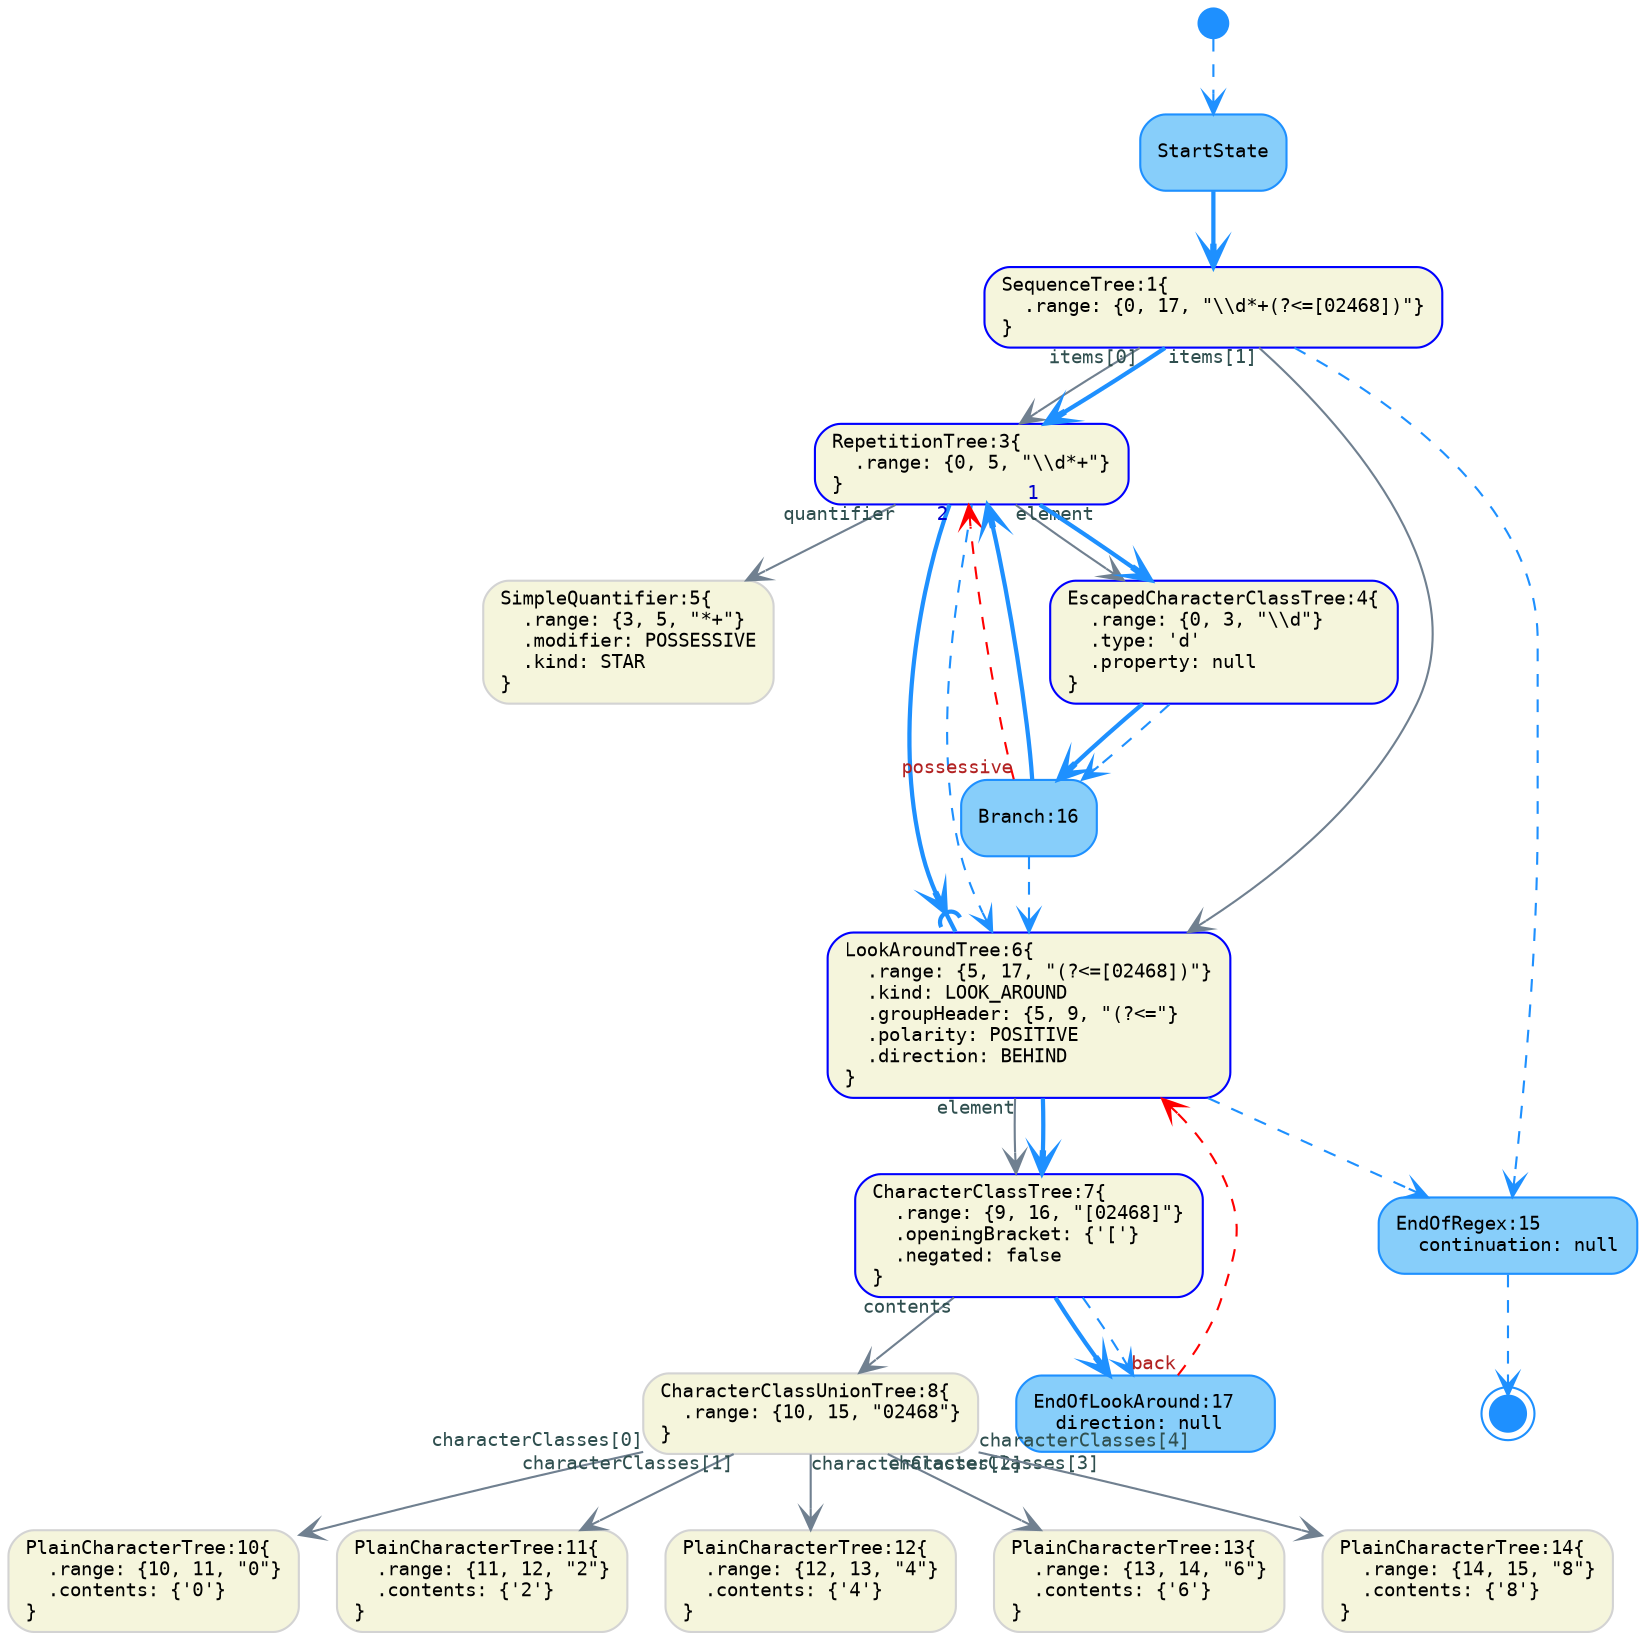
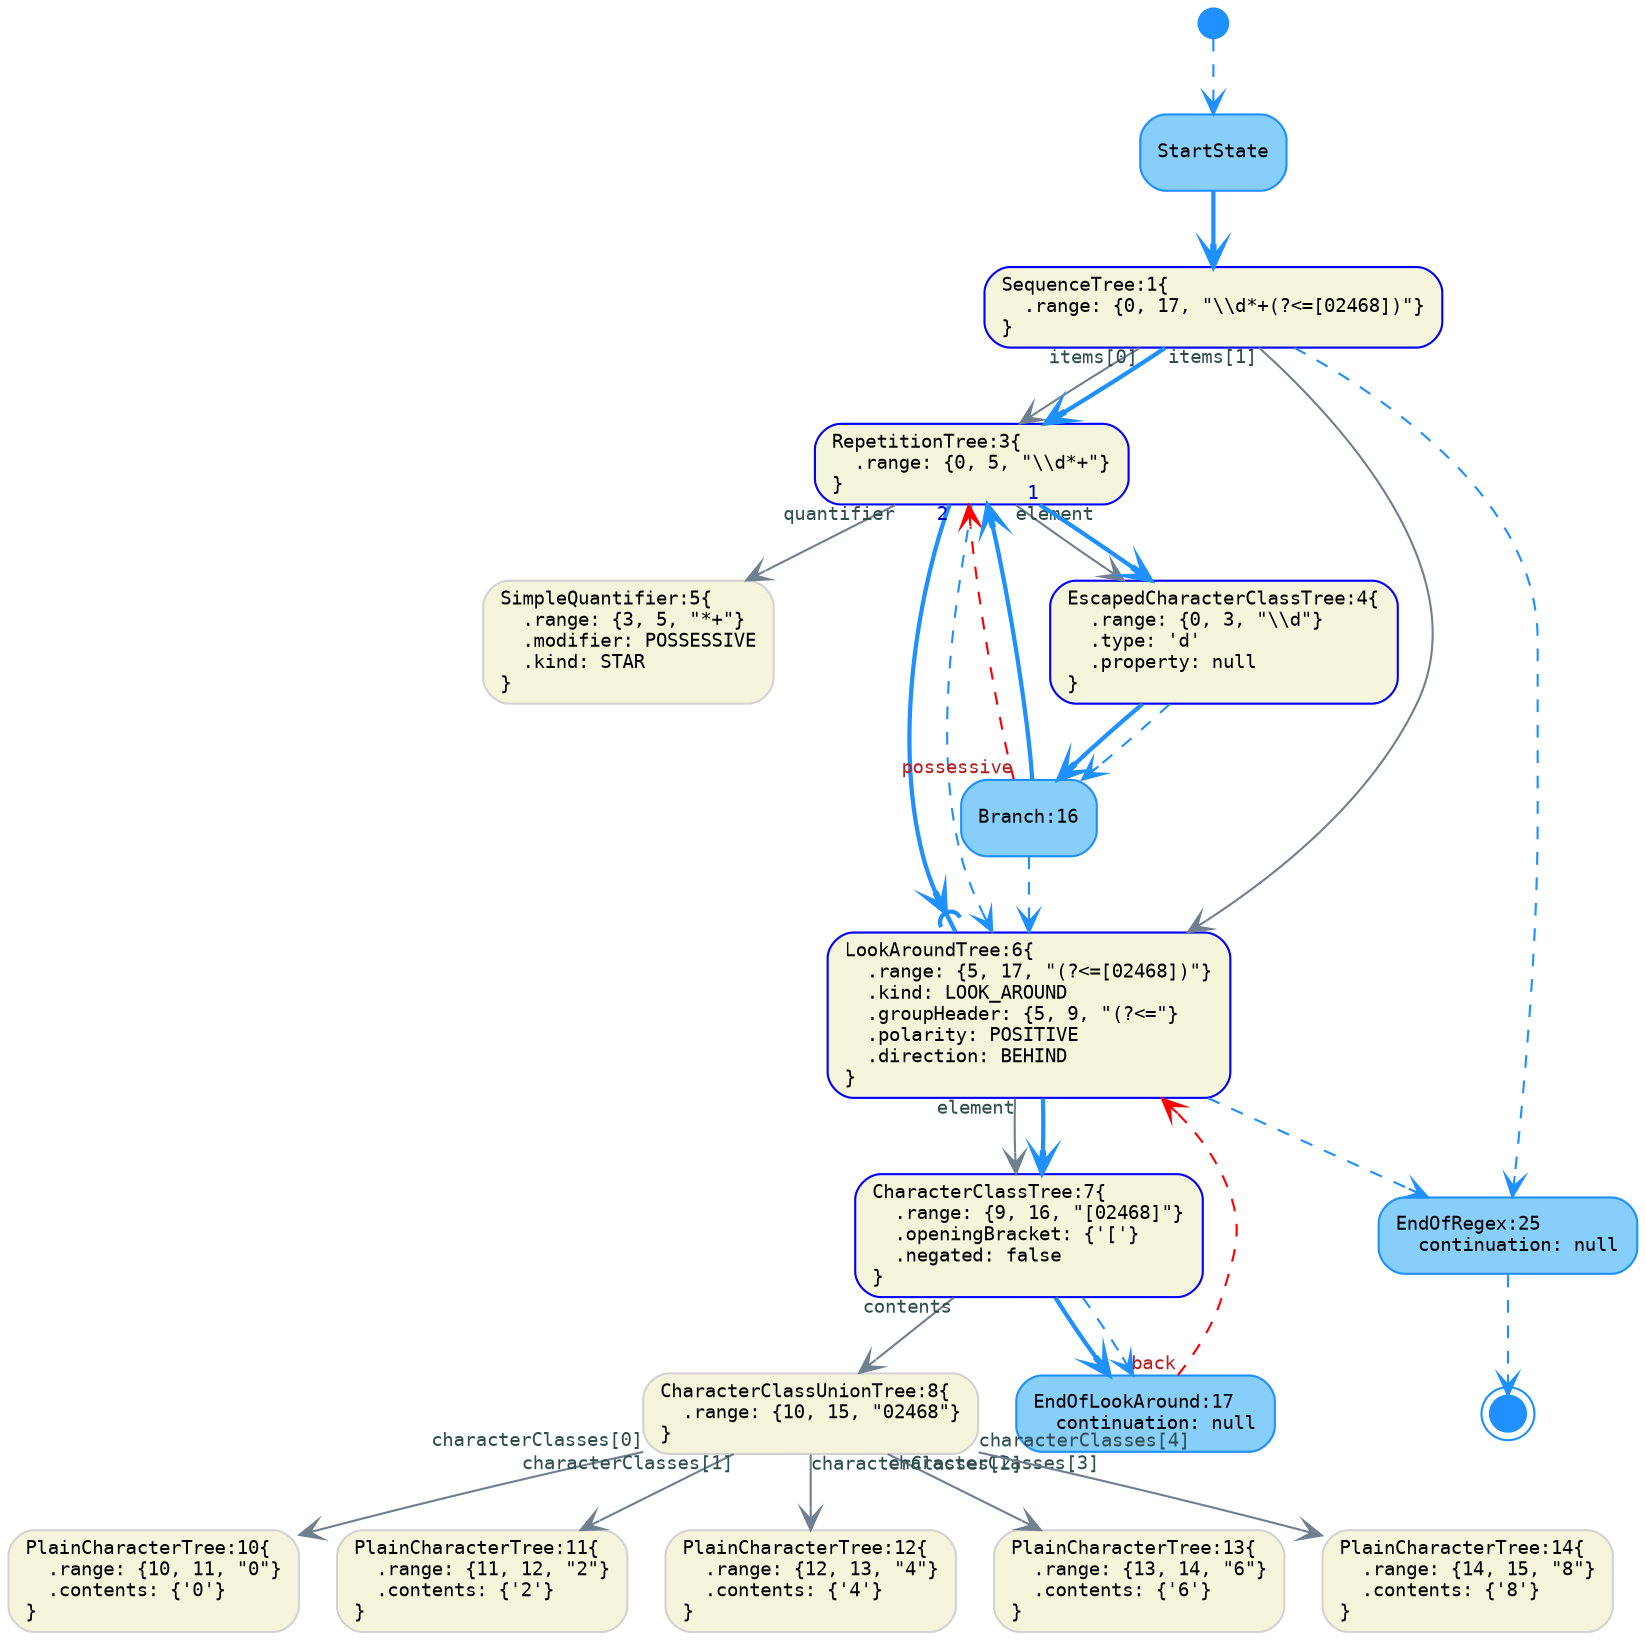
(1508, 1236) -> (1508, 1236)
(1146, 1414) -> (1146, 1414)
